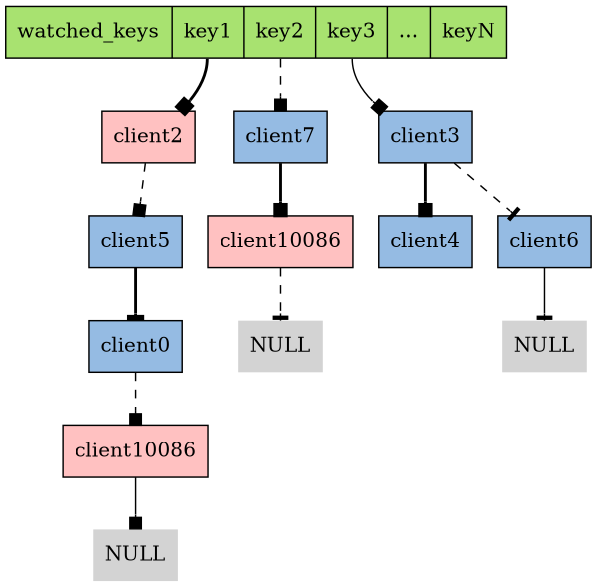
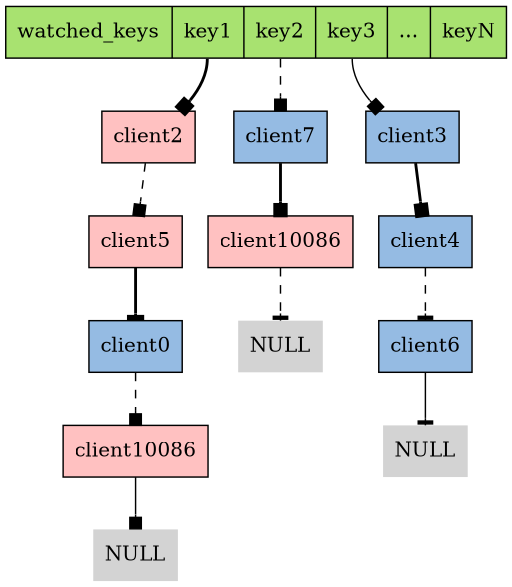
(482, 187) -> (425, 291)
(136, 242) -> (136, 242)
